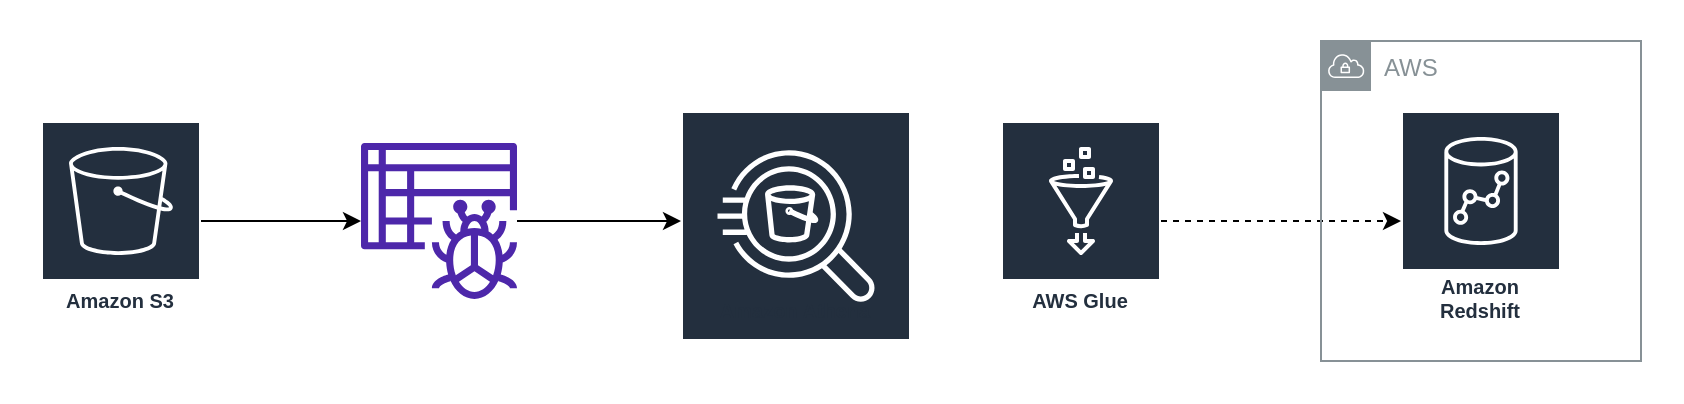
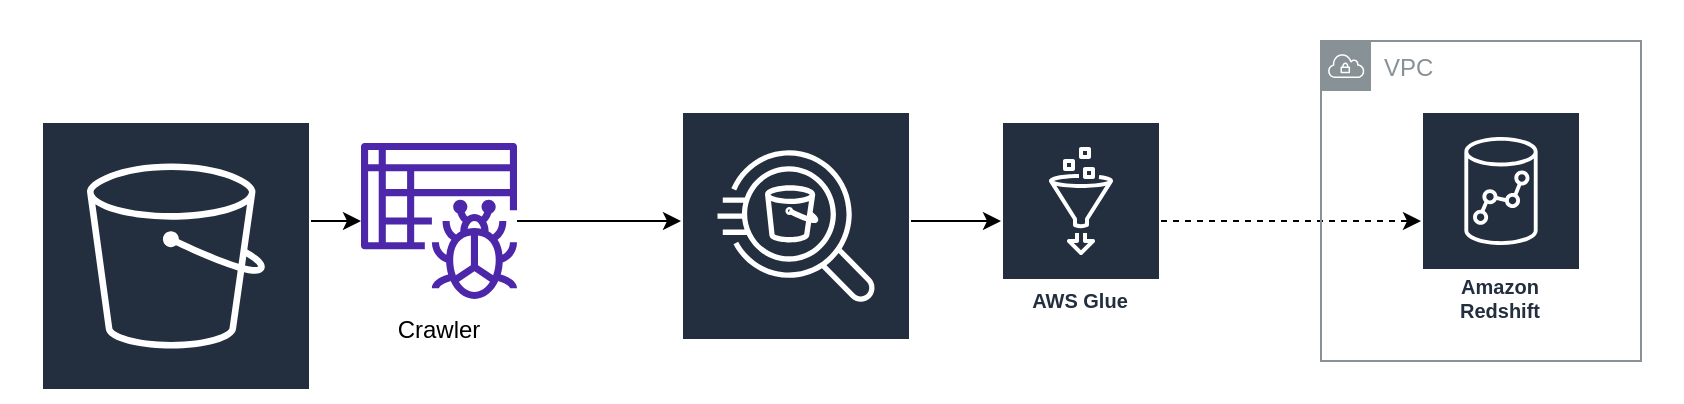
(1405, 69) -> (1405, 69)
(121, 221) -> (176, 221)
none -> (949, 221)
(1481, 221) -> (1501, 221)
none -> (439, 331)
